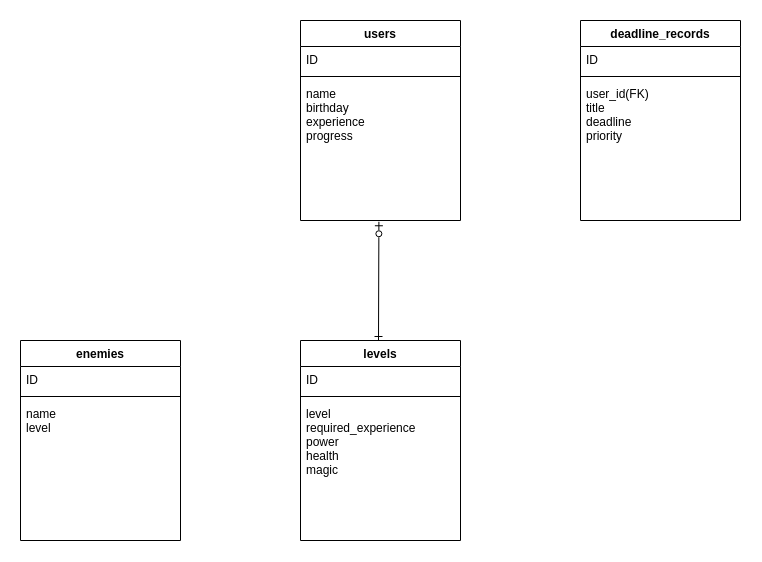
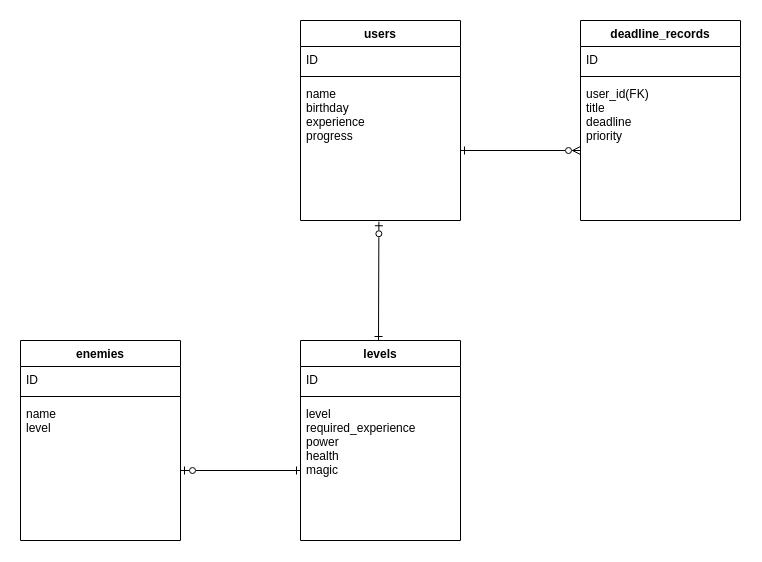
none -> (513, 151)
none -> (247, 471)
